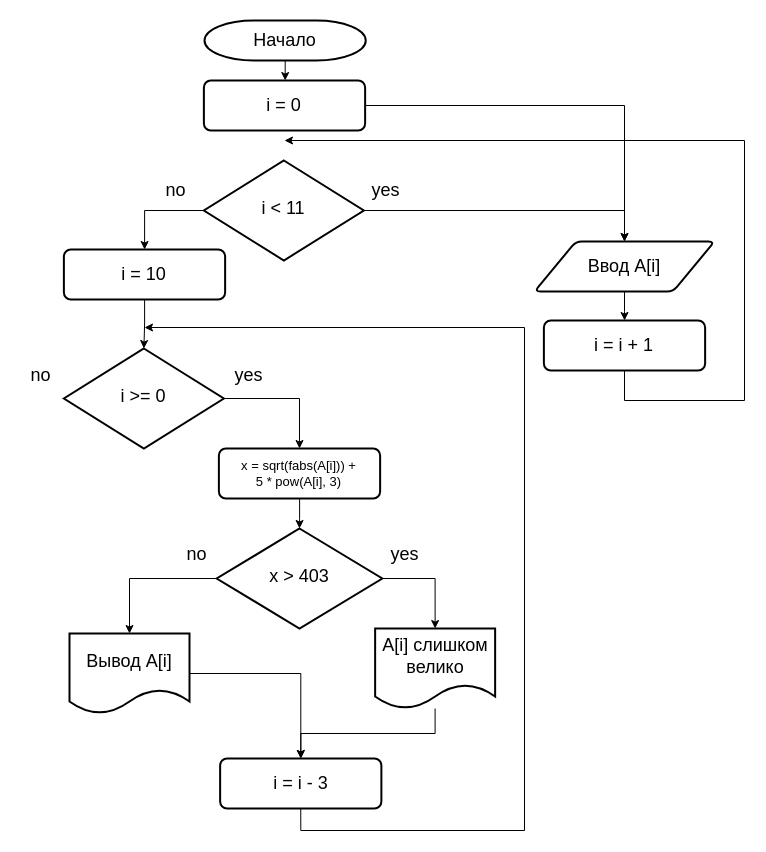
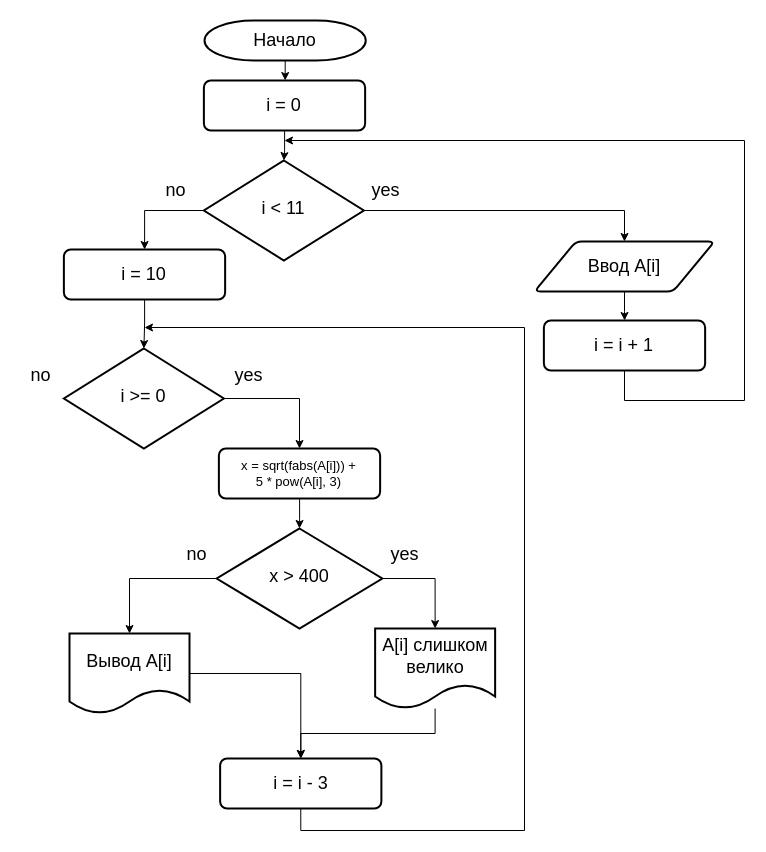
(545, 106) -> (285, 142)
(300, 577) -> (300, 577)
